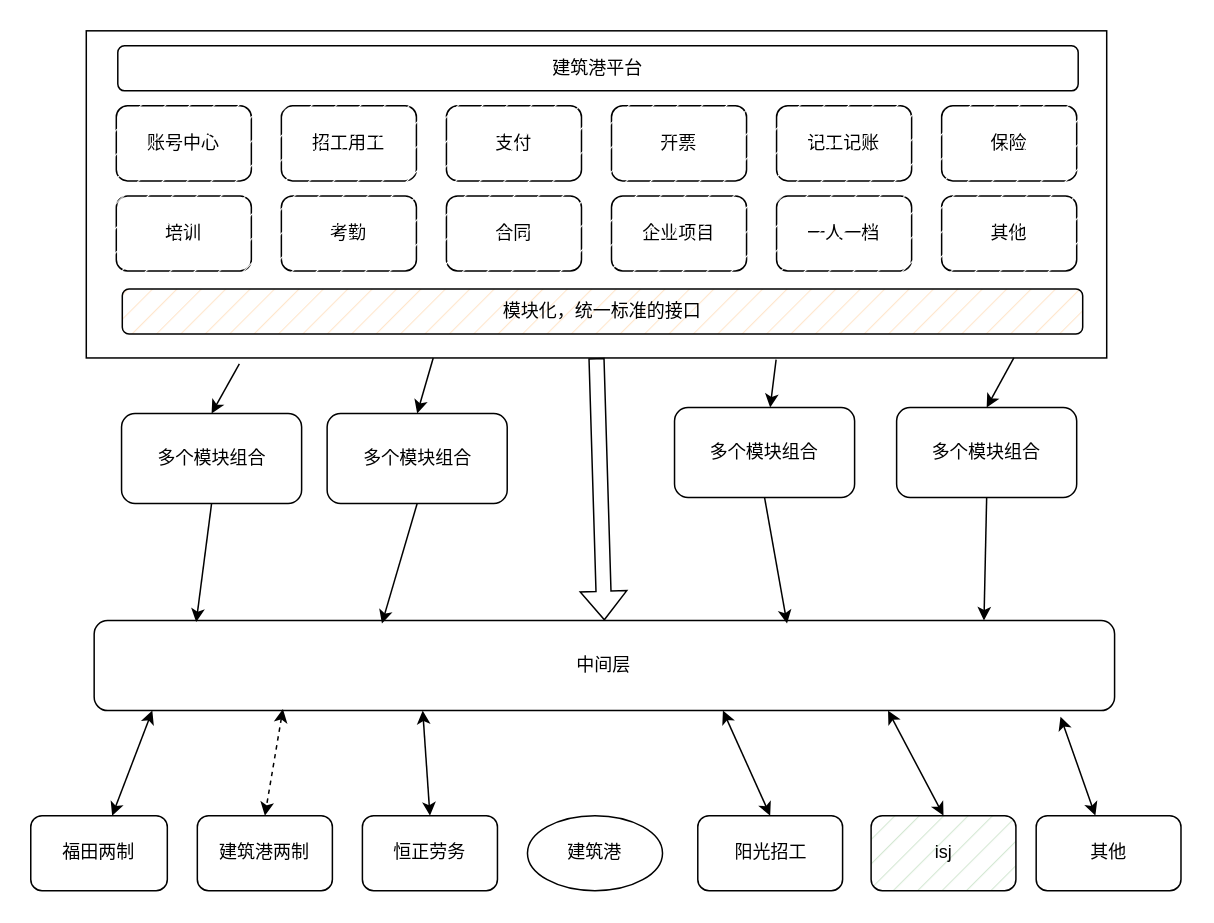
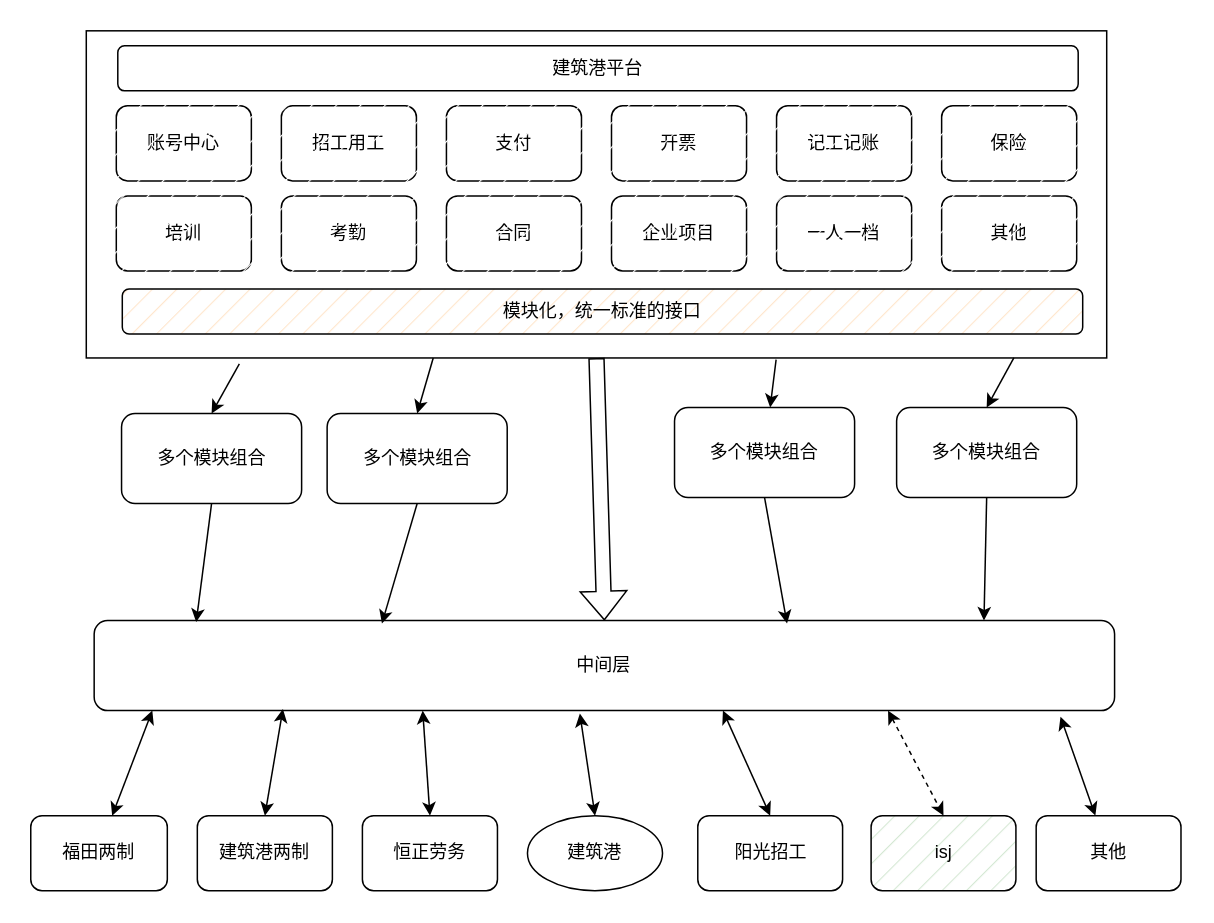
(274, 763) -> (274, 763)
none -> (587, 764)
(916, 764) -> (916, 764)
